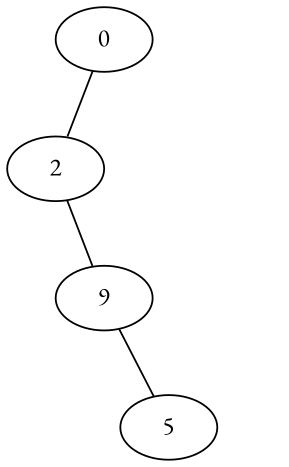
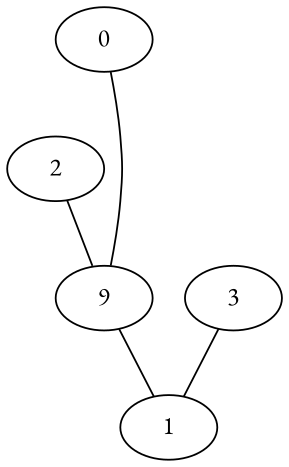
(80, 104) -> (122, 169)
none -> (233, 298)
(169, 427) -> (169, 427)
